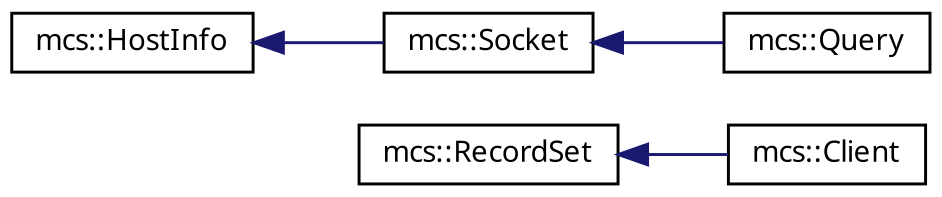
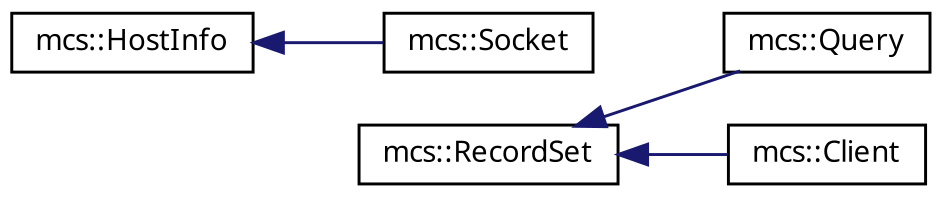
(673, 43) -> (672, 94)
